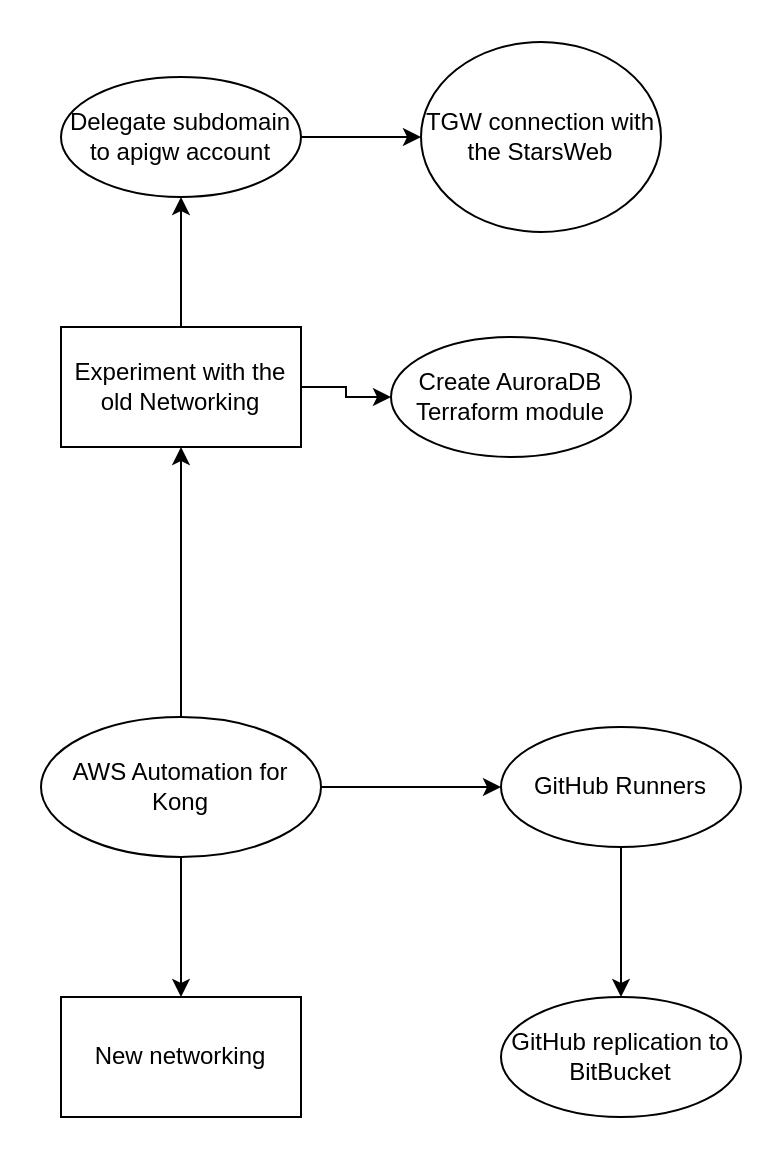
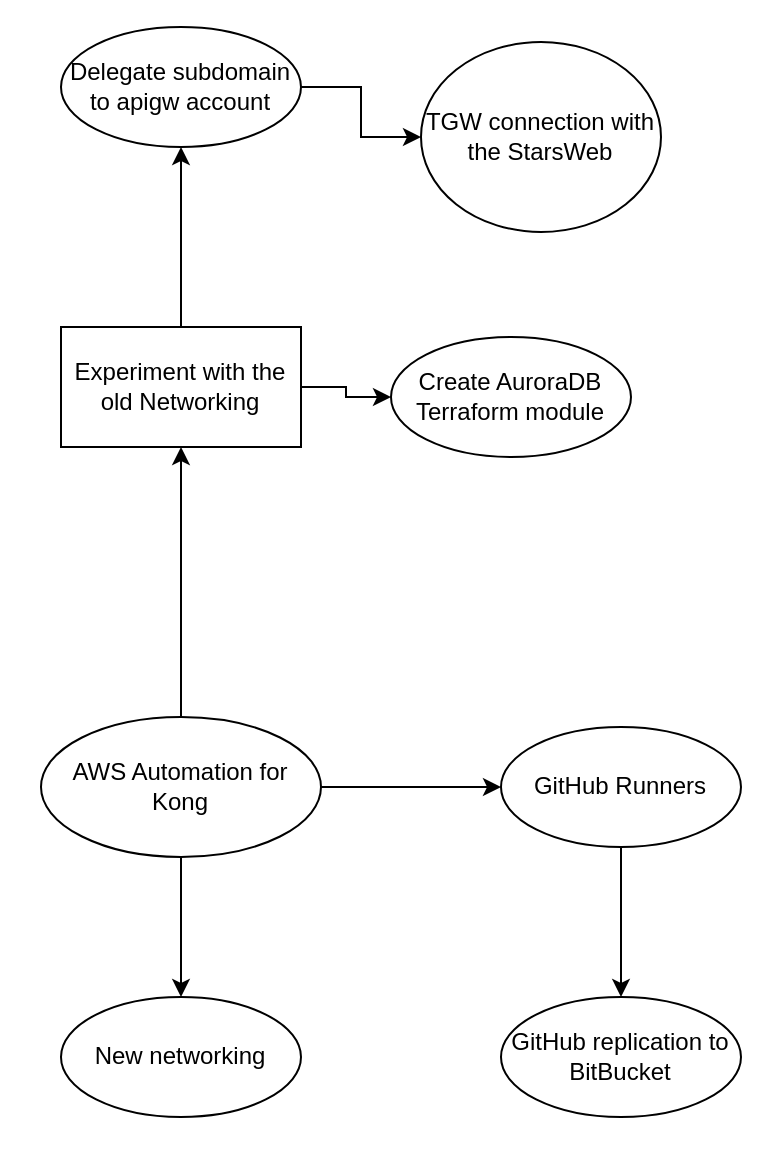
(181, 137) -> (181, 87)
(181, 1057) -> (181, 1057)
